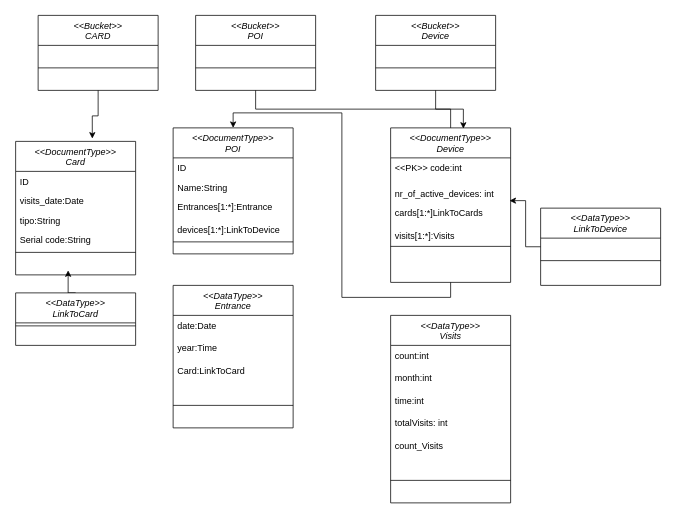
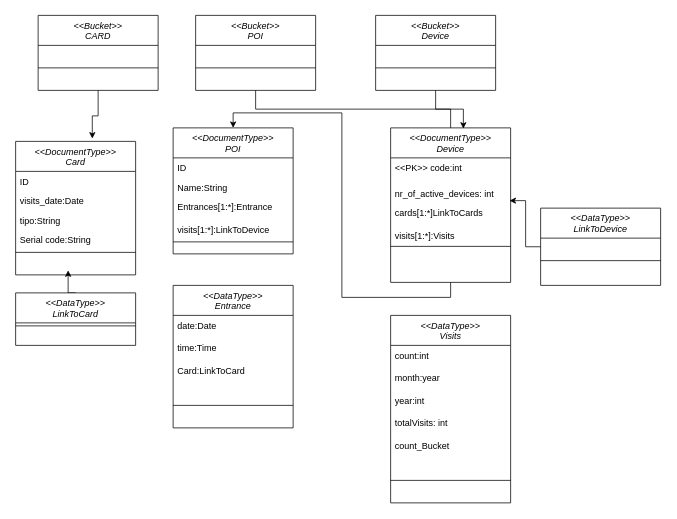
(234, 230) -> (230, 230)
(197, 348) -> (196, 348)
(415, 378) -> (419, 378)
(411, 401) -> (412, 401)
(422, 446) -> (425, 446)
